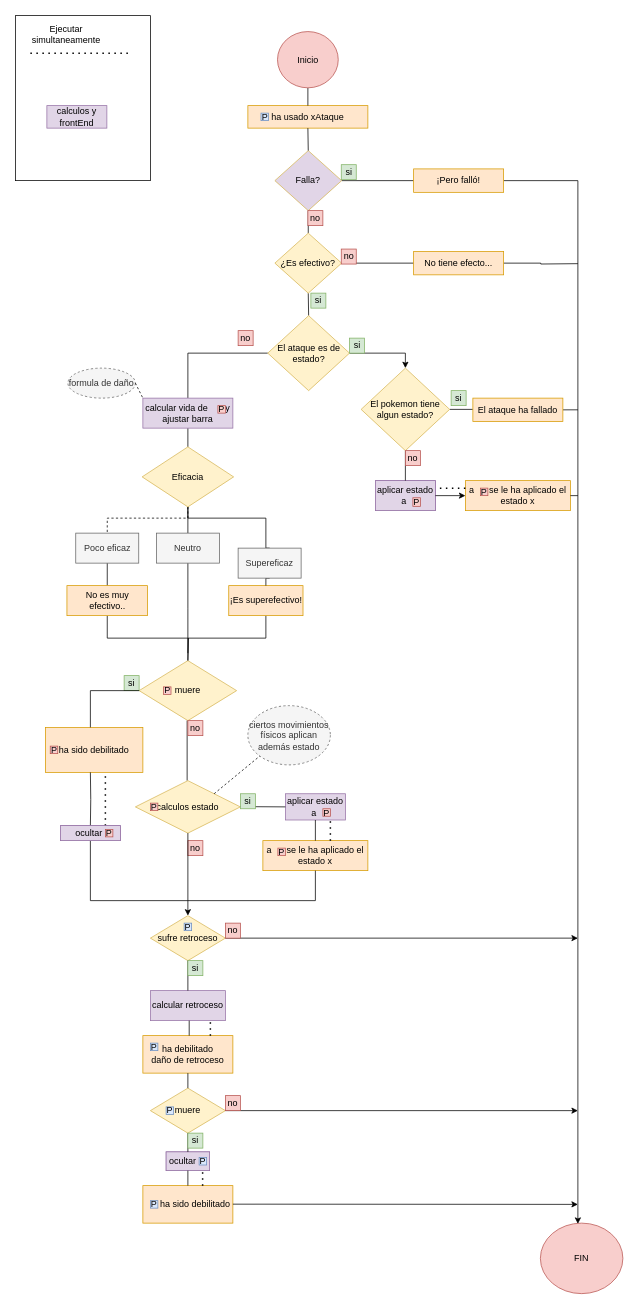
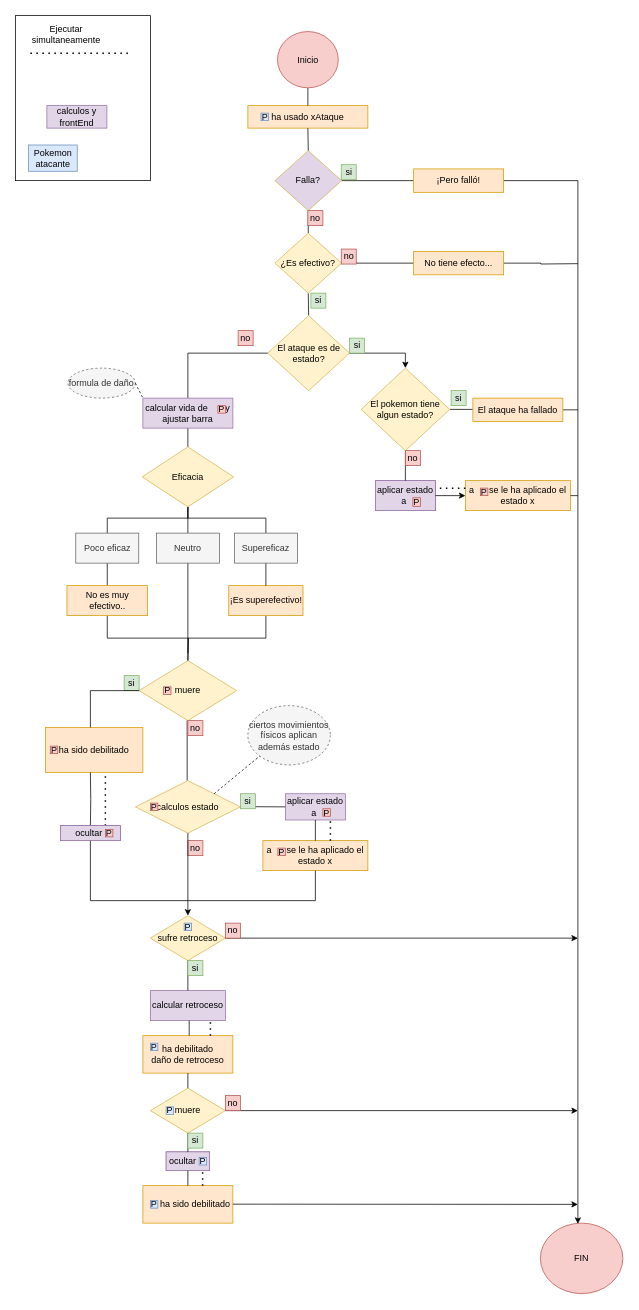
none -> (53, 158)
(138, 518) -> (138, 518)
(270, 563) -> (266, 548)
